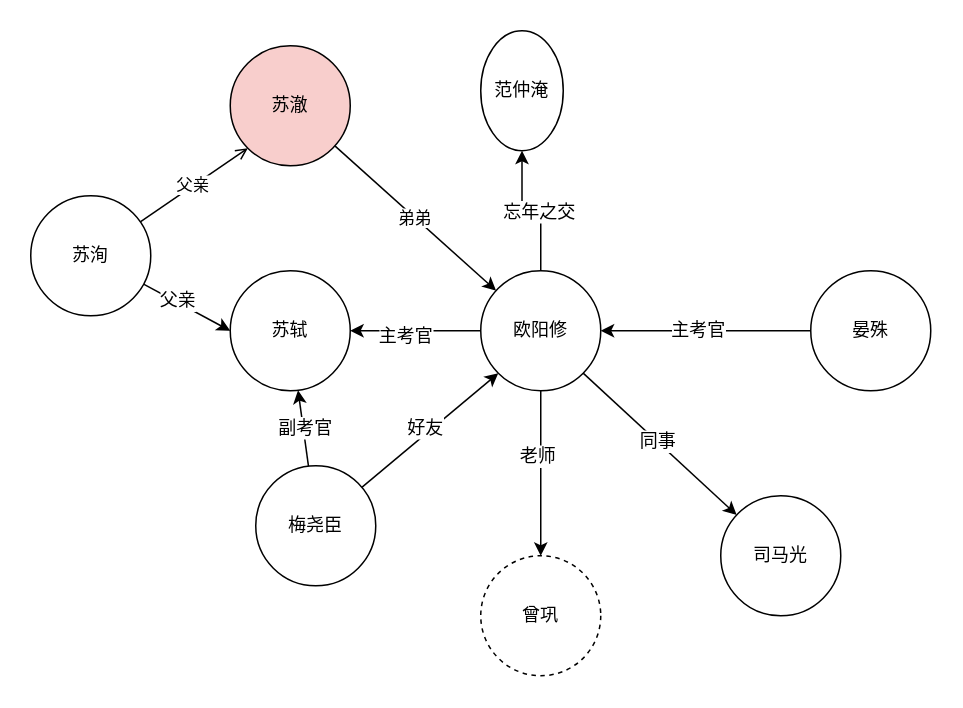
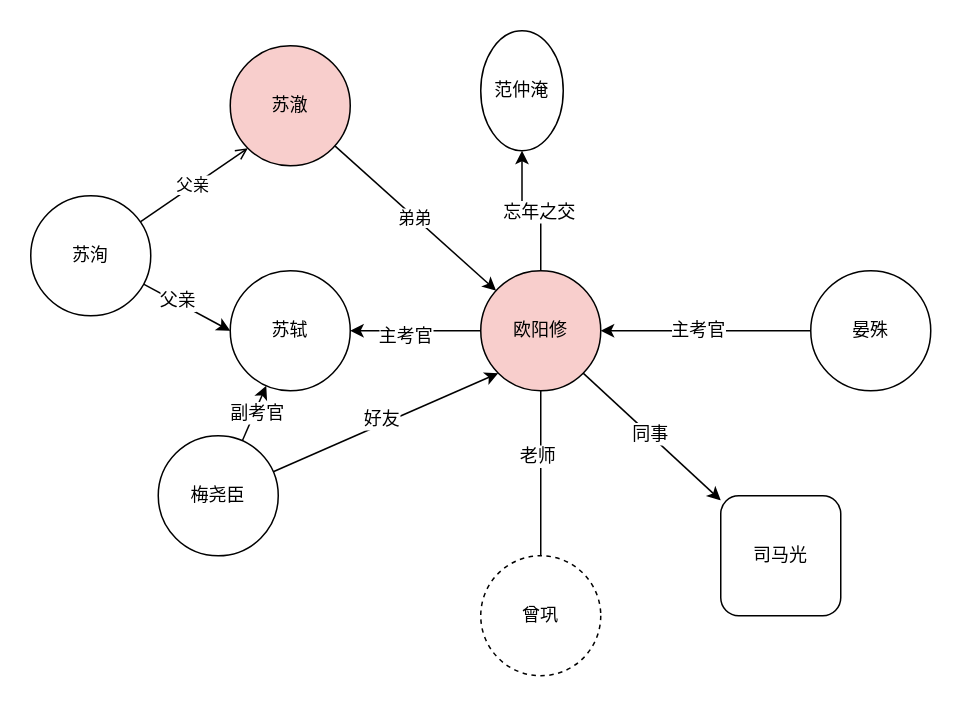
(541, 331) -> (541, 331)
(316, 526) -> (218, 496)
(541, 544) -> (541, 548)
(781, 556) -> (781, 556)
